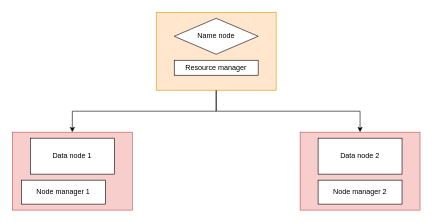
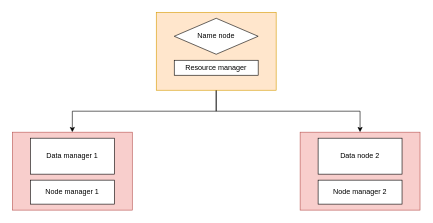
(72, 156) -> (72, 156)
(63, 192) -> (72, 192)
